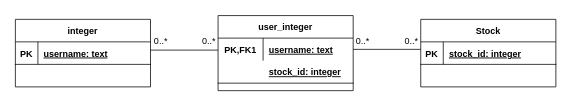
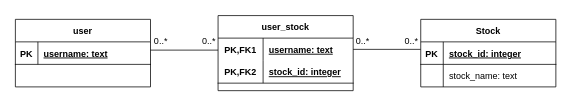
(285, 27) -> (285, 27)
(83, 31) -> (83, 31)
none -> (240, 72)
none -> (499, 75)
